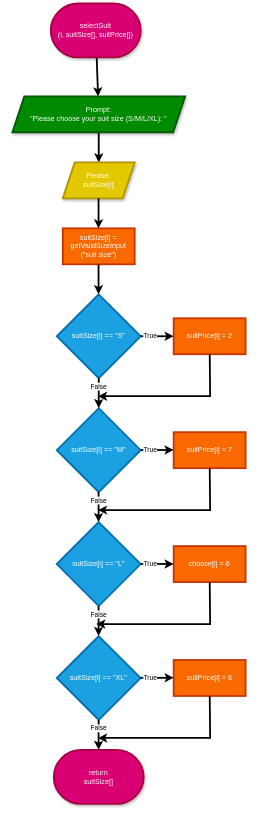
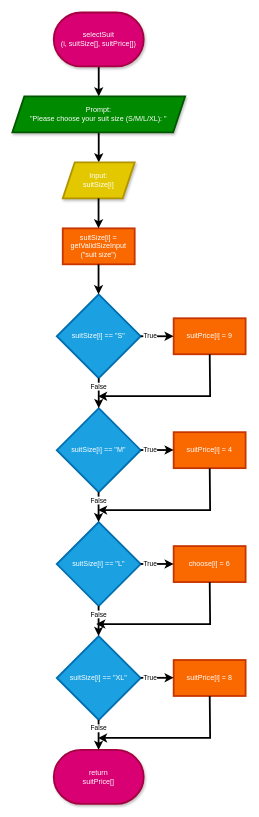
(96, 30) -> (99, 39)
(99, 180) -> (99, 180)
(210, 336) -> (210, 336)
(210, 450) -> (210, 450)
(99, 777) -> (99, 777)
